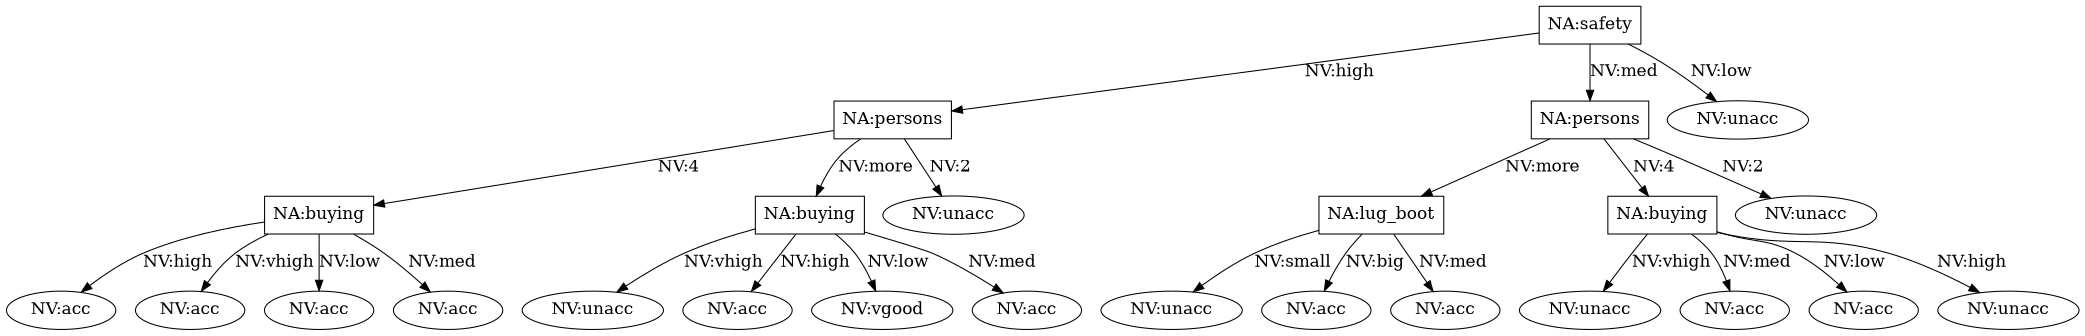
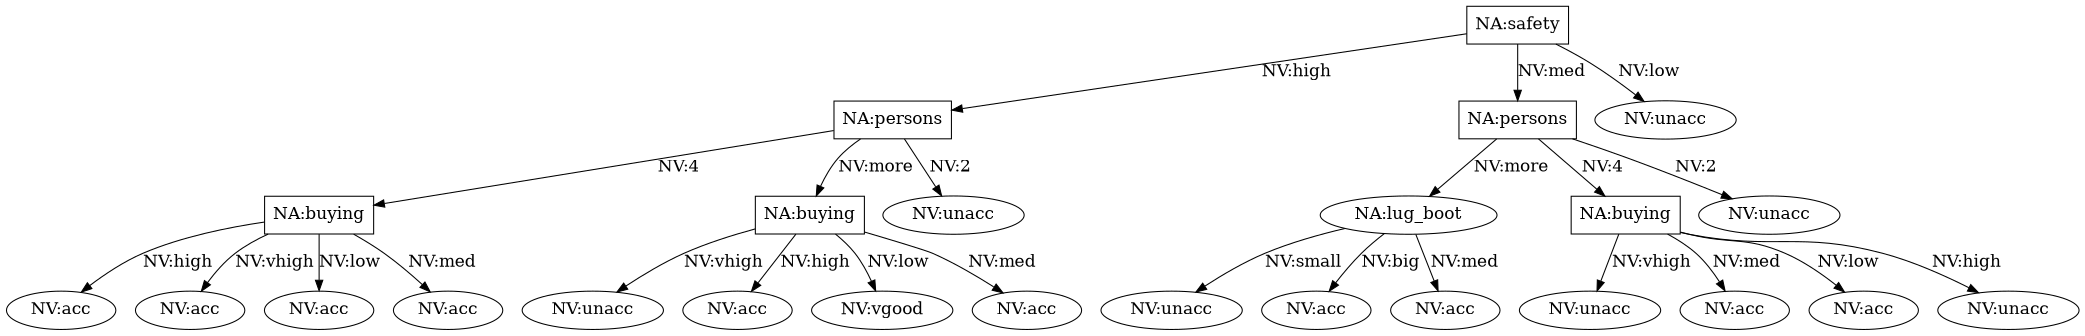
(1381, 215) -> (1409, 215)
